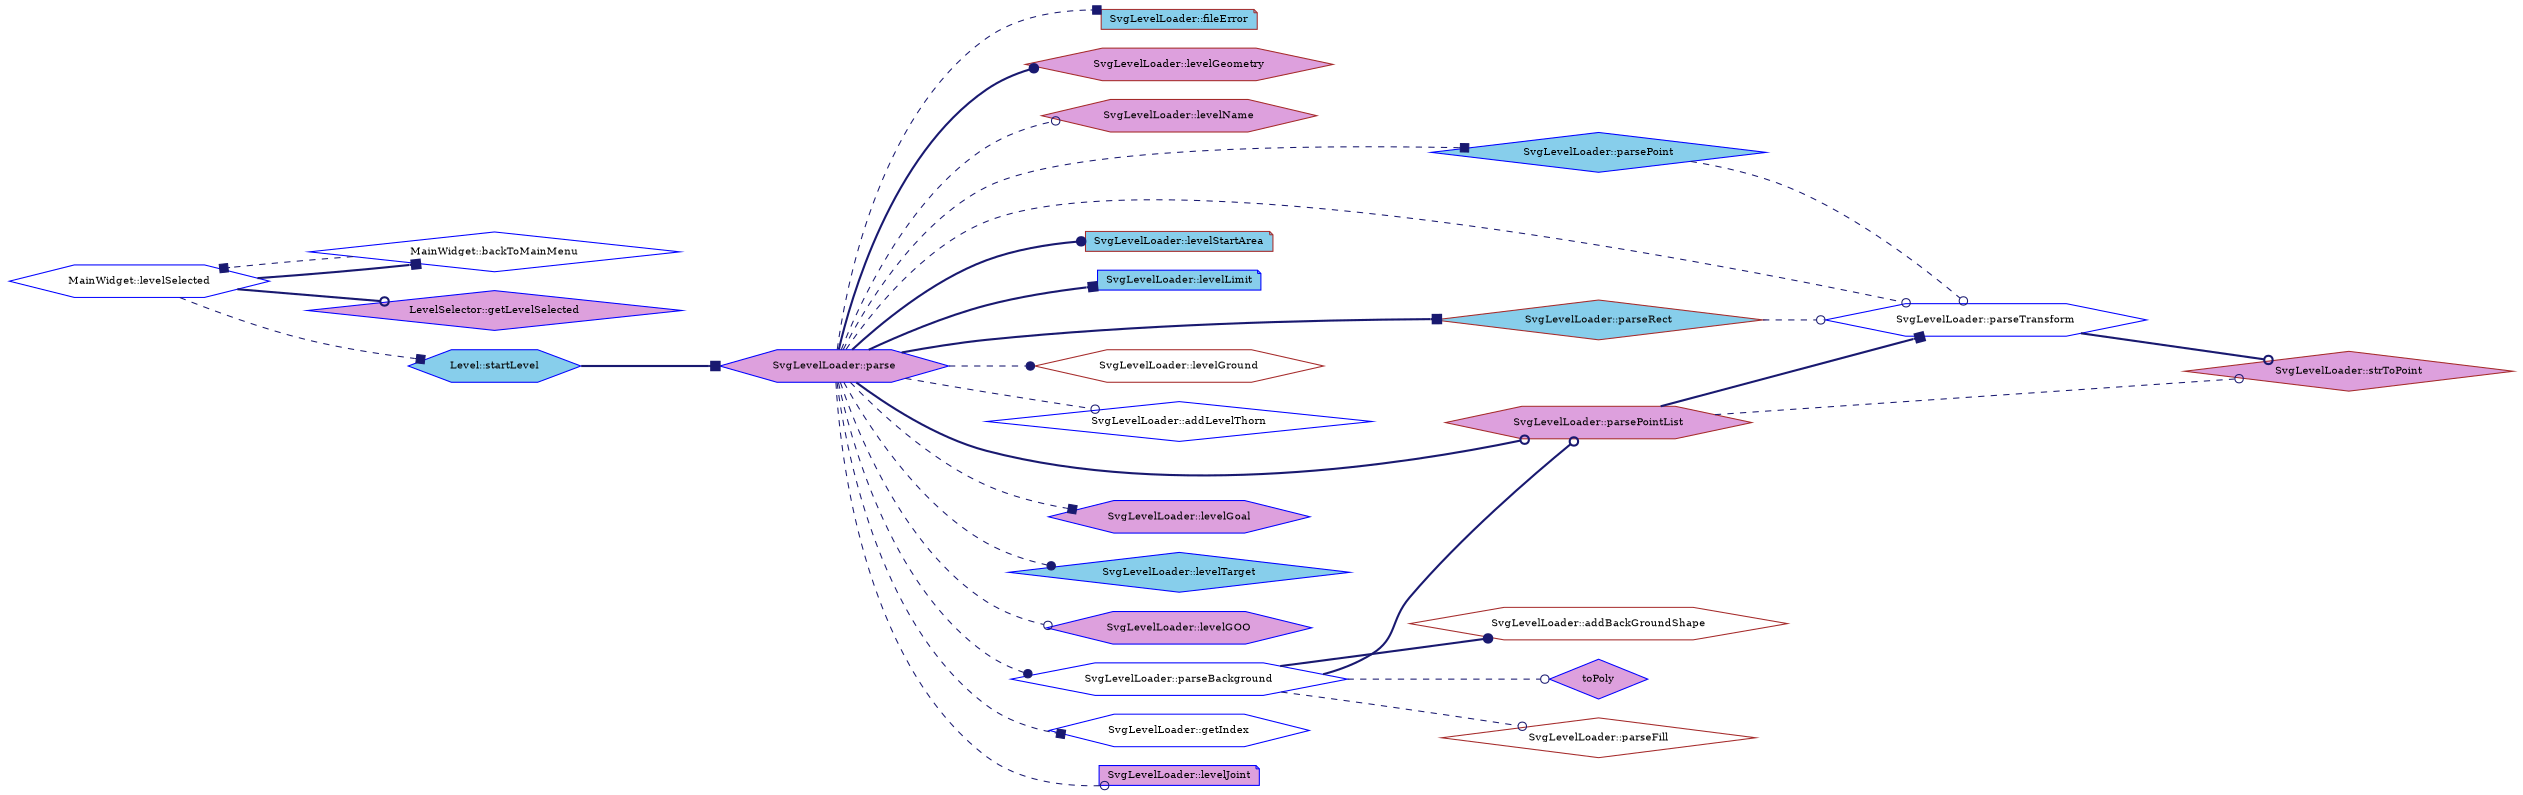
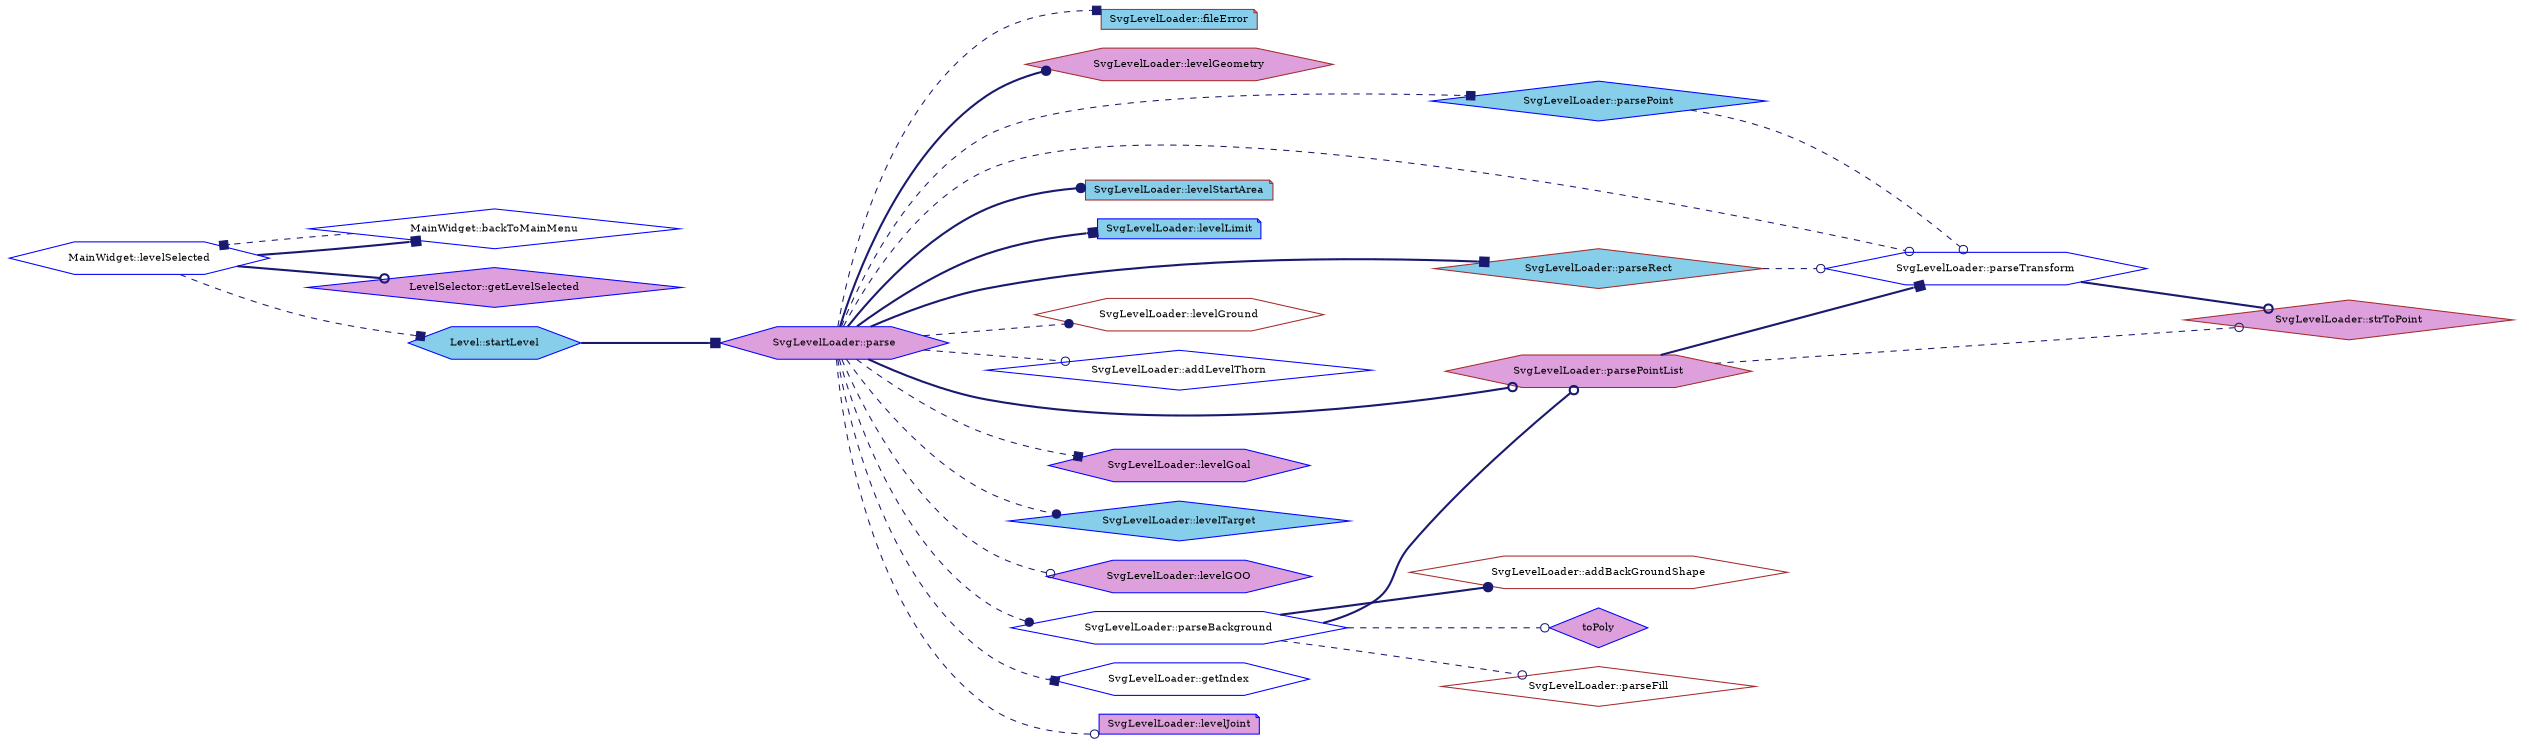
(1179, 116) -> none
